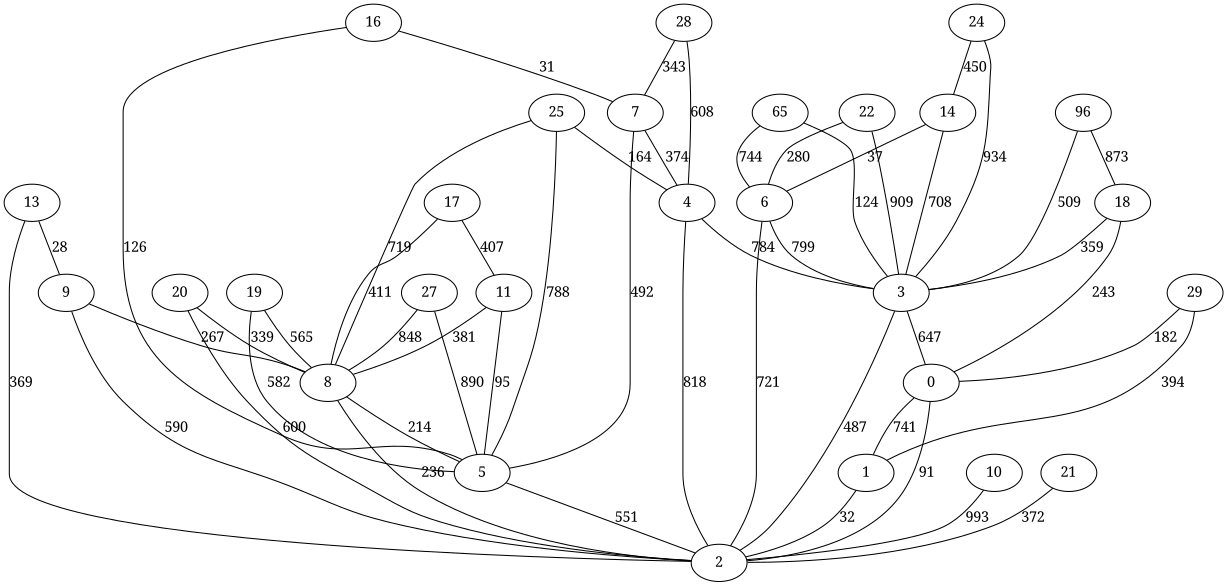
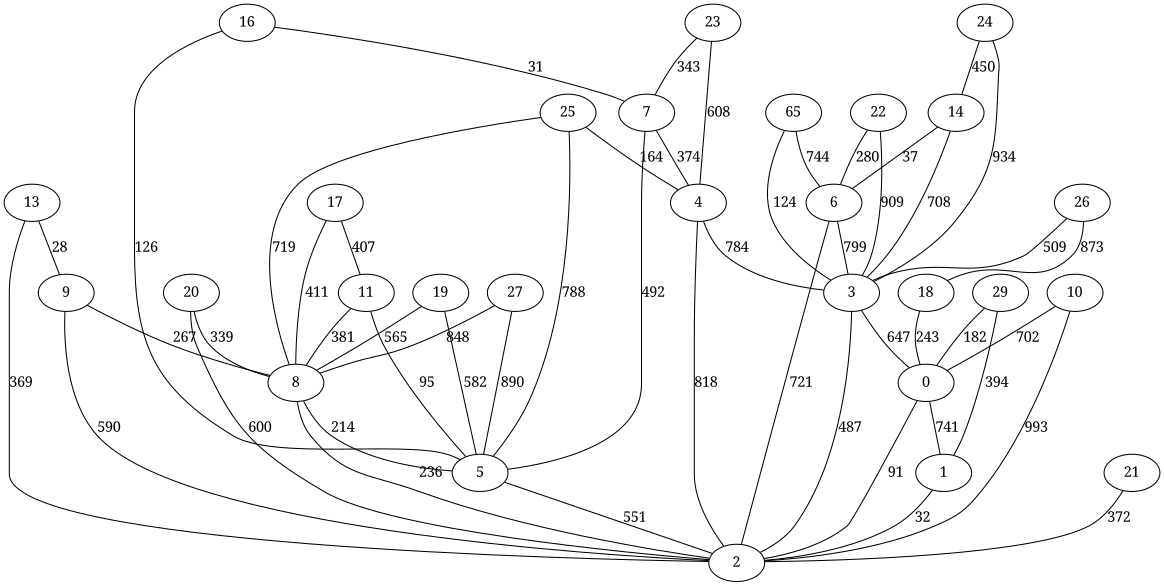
(684, 23) -> (713, 23)
(1083, 113) -> (1082, 203)
(1025, 270) -> none
none -> (1002, 339)
